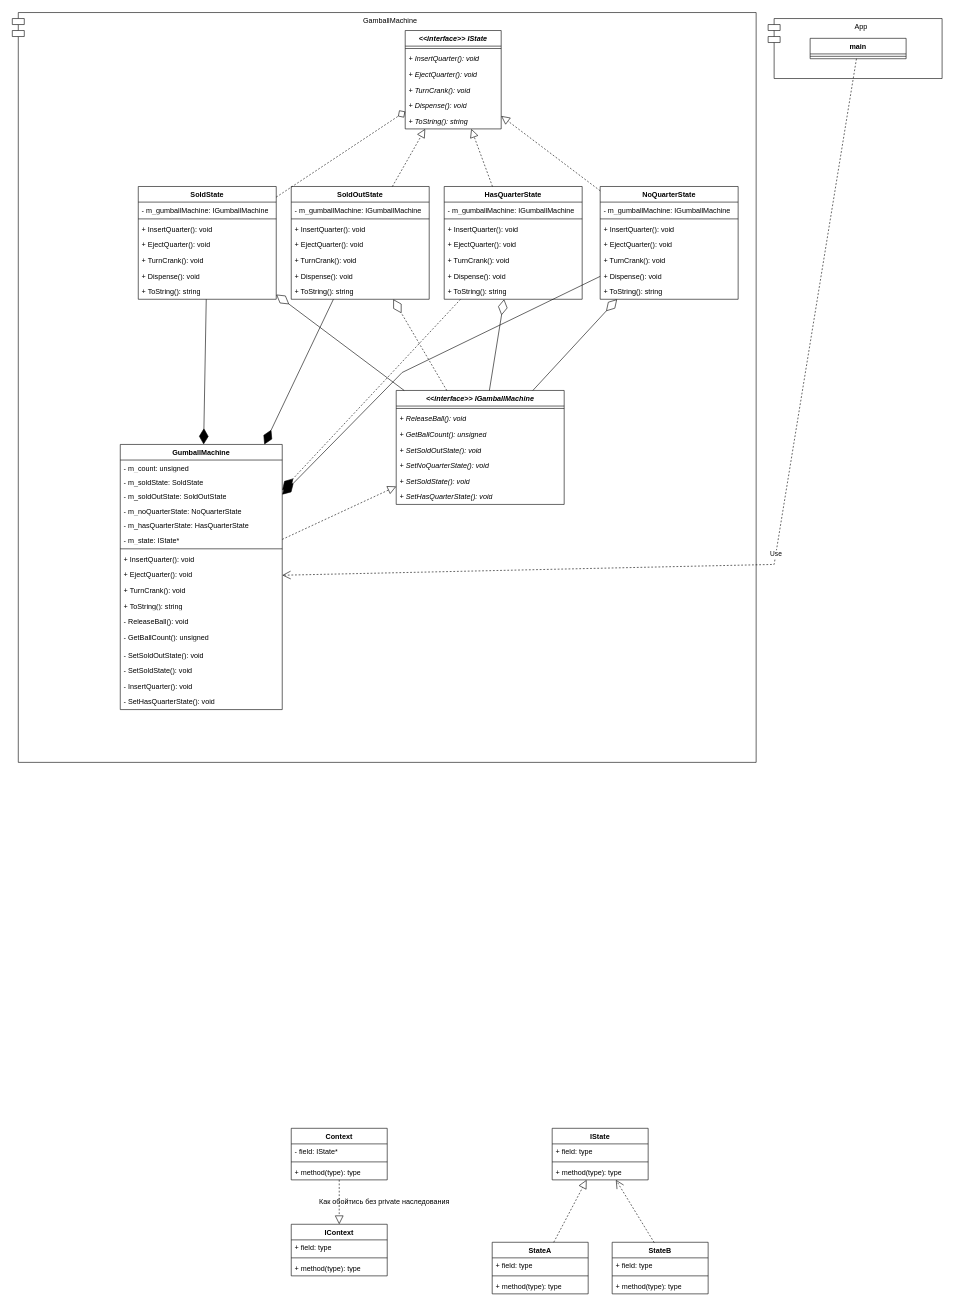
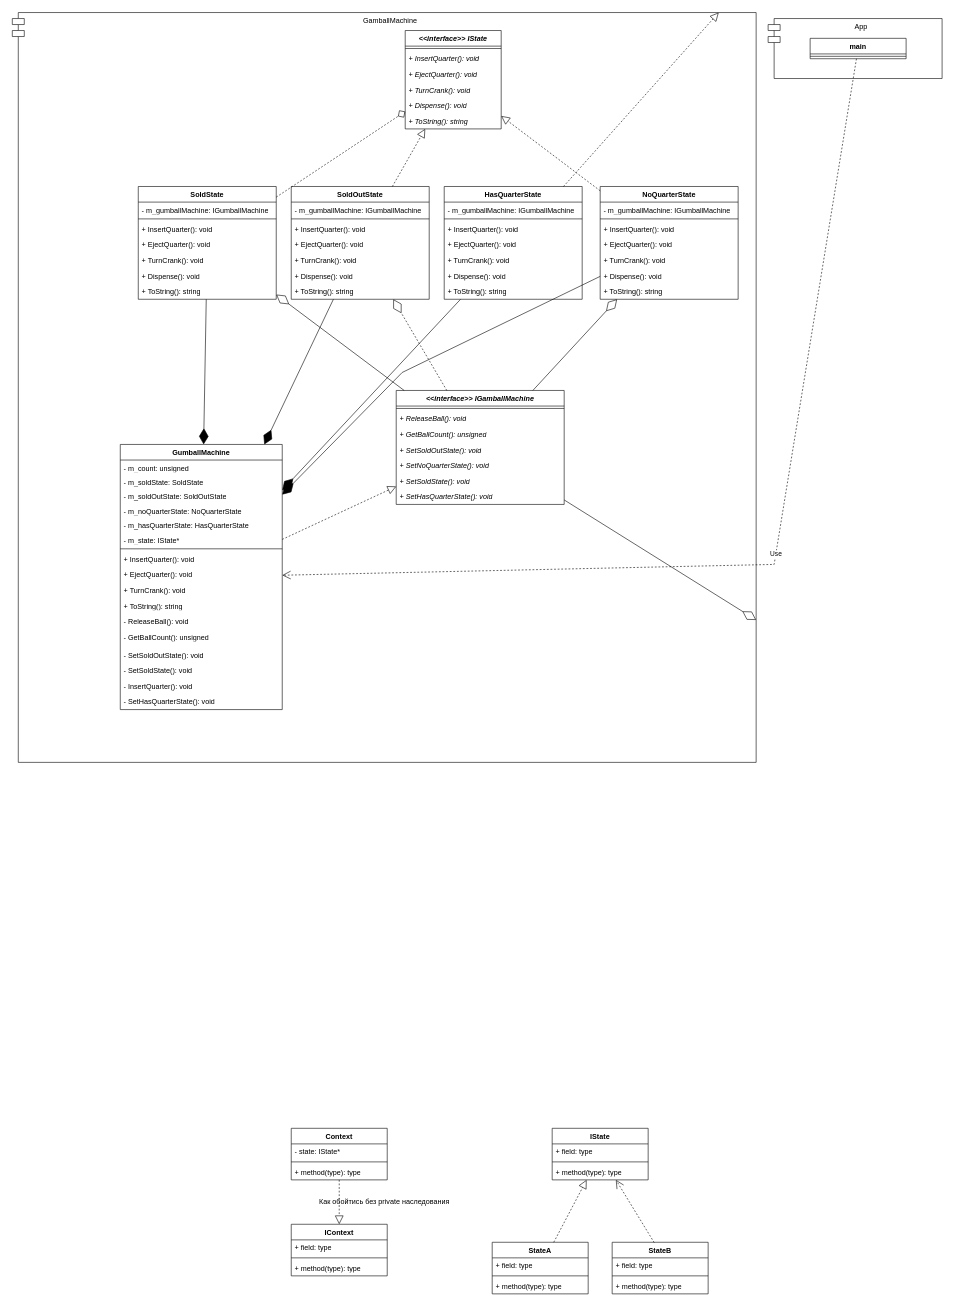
(483, 161) -> (638, 102)
(496, 352) -> (655, 556)
(376, 389) -> (376, 389)
(322, 1152) -> (324, 1152)
